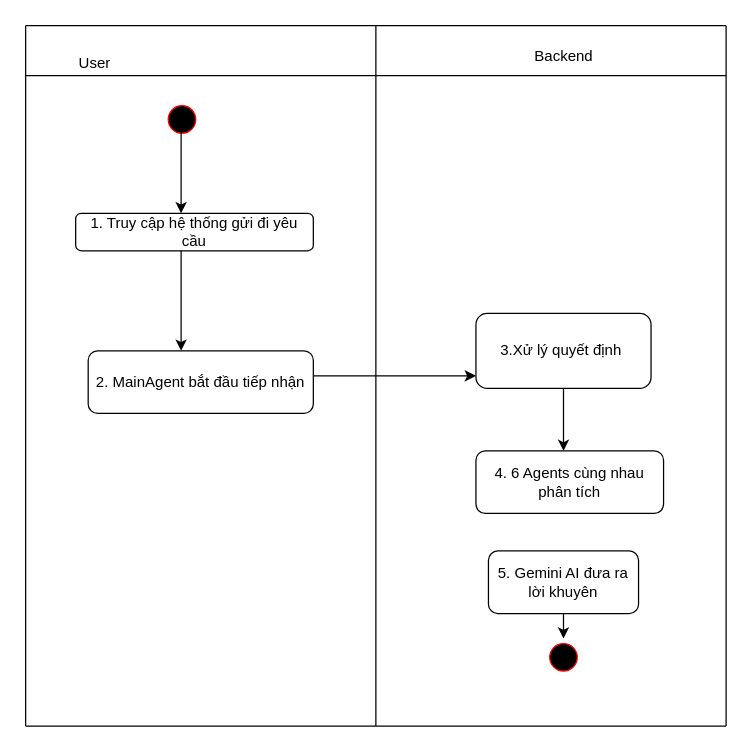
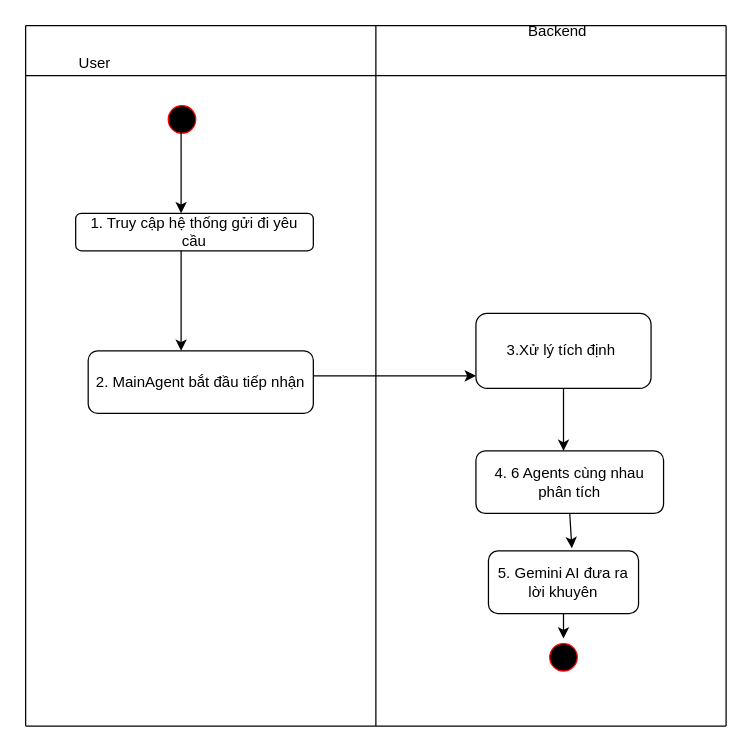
(563, 57) -> (557, 32)
(563, 351) -> (563, 351)
none -> (570, 527)
